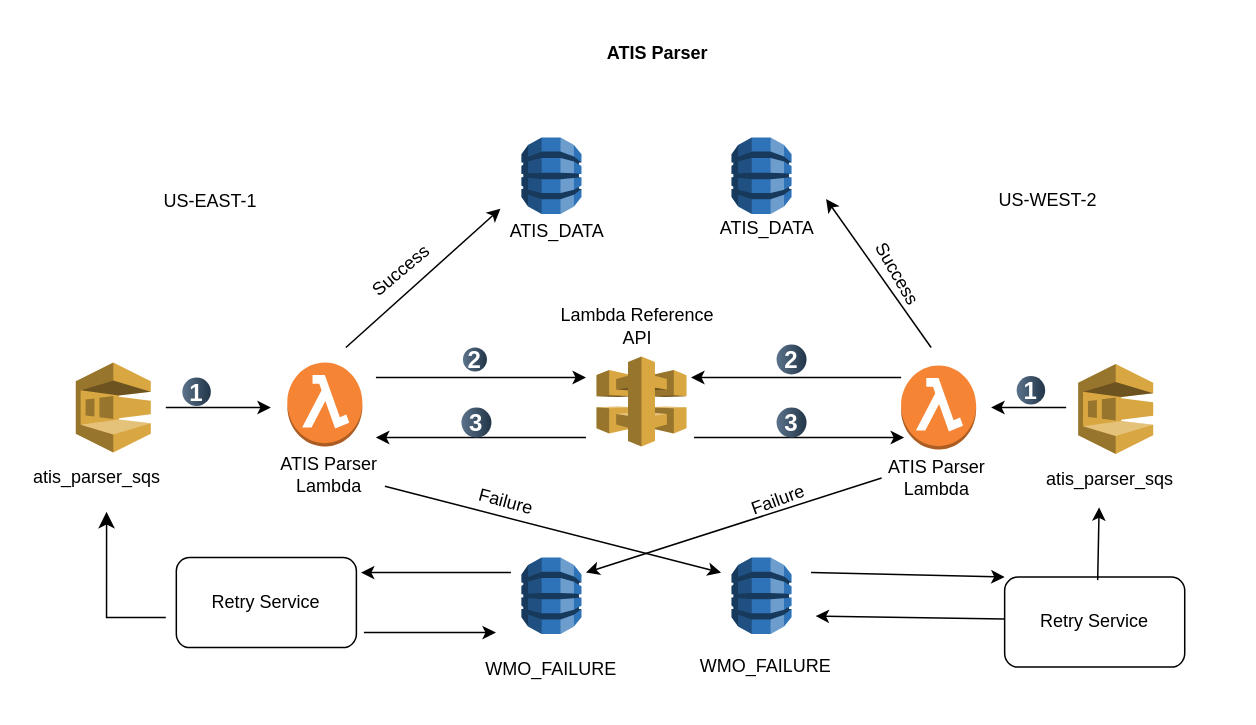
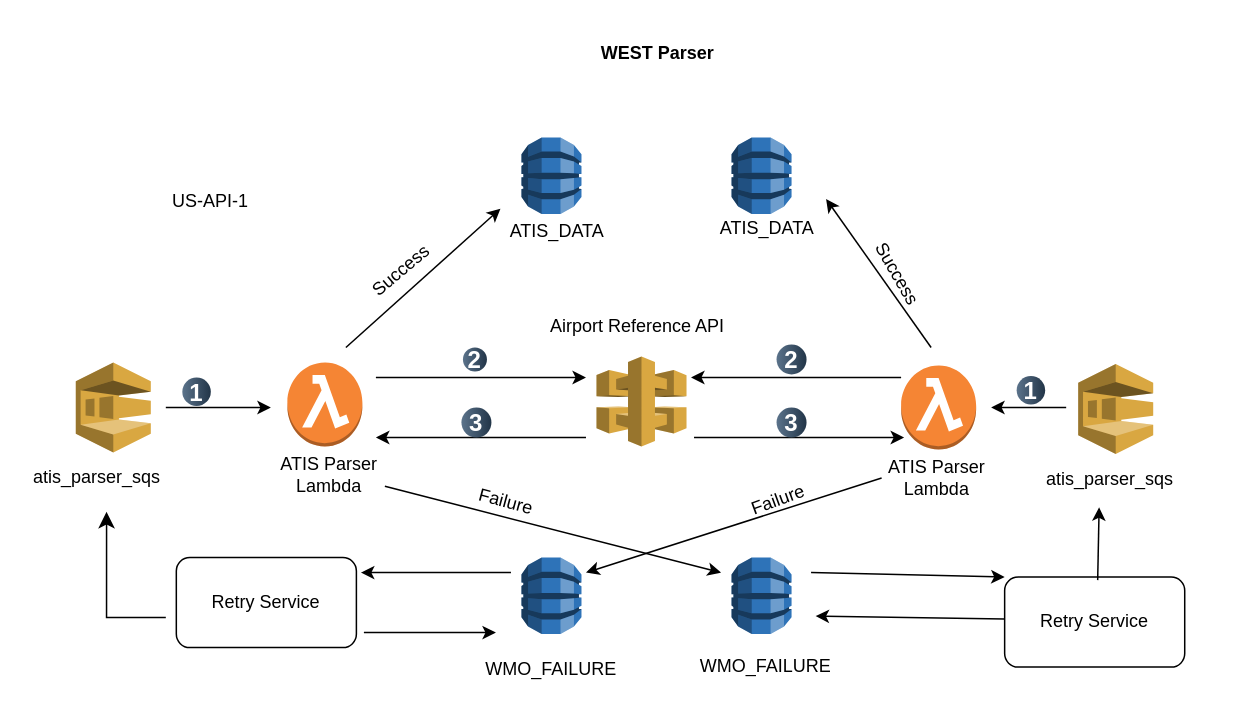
(658, 53) -> (658, 53)
(1048, 200) -> none
(211, 202) -> (211, 202)
(638, 326) -> (638, 326)
